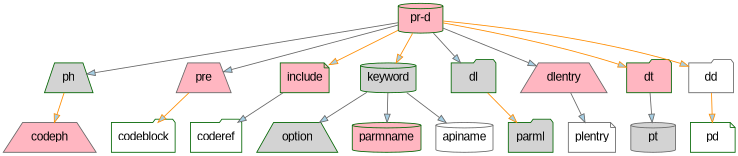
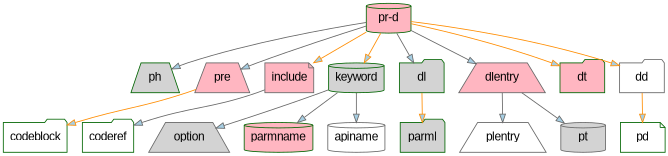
(305, 78) -> (289, 78)
(651, 104) -> (540, 106)
(50, 137) -> none
(297, 137) -> (189, 137)
(592, 137) -> (503, 137)
